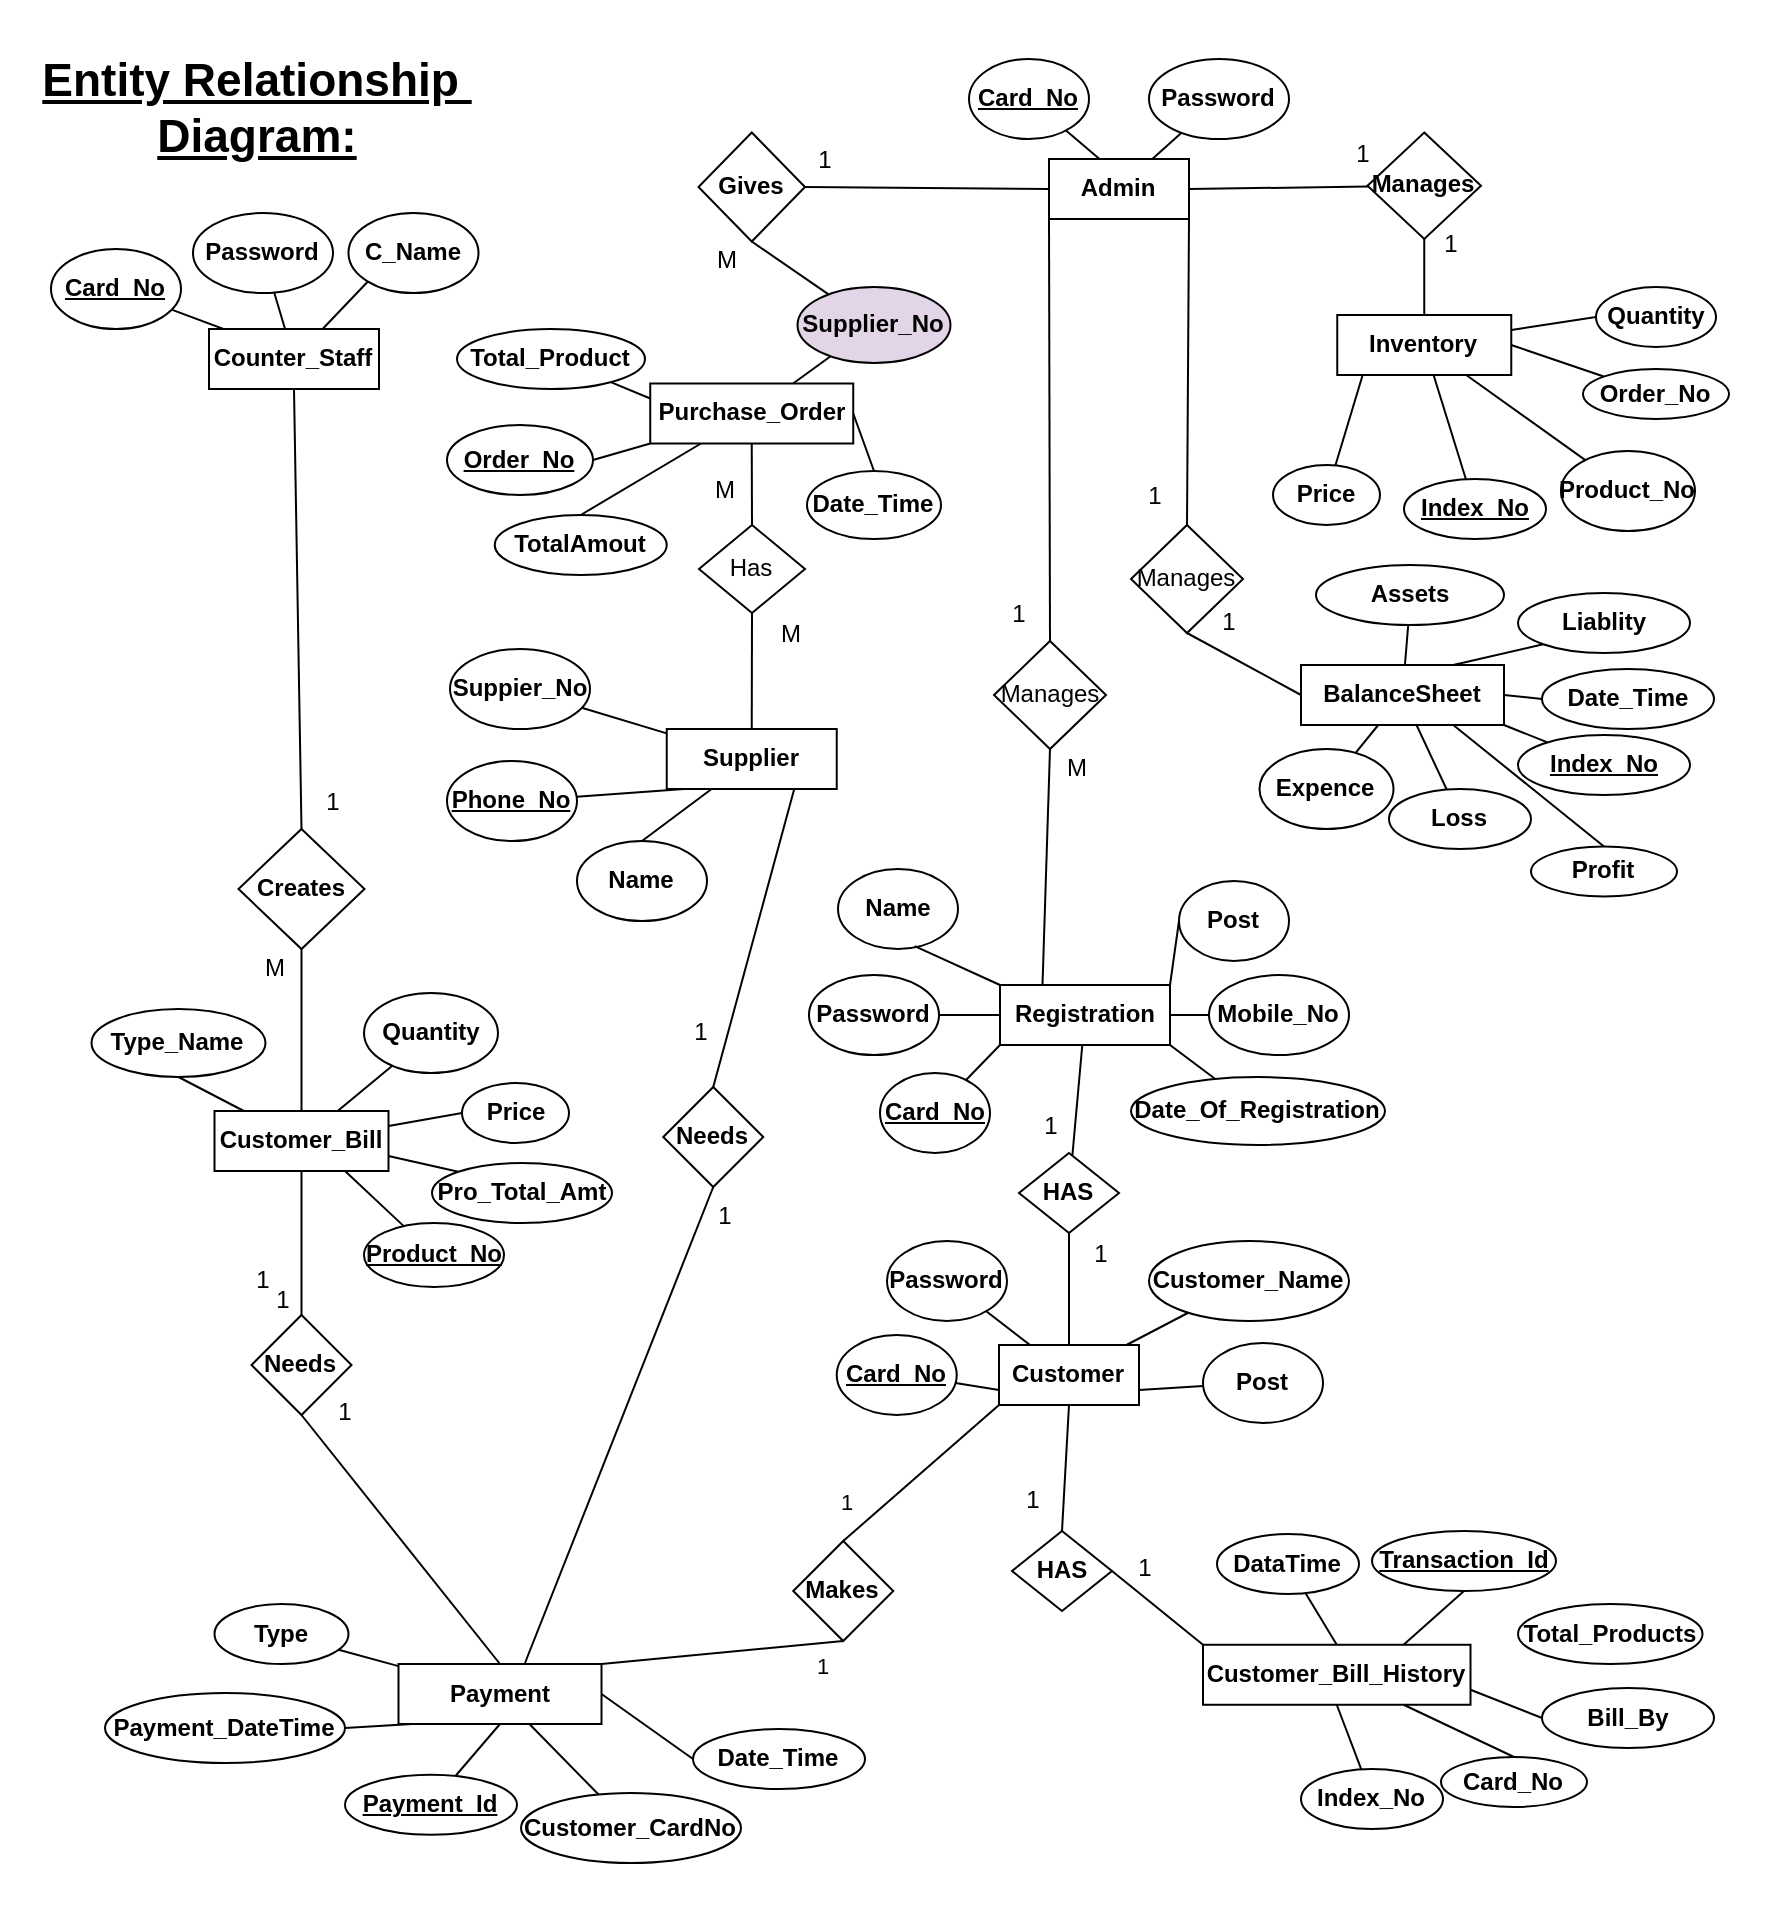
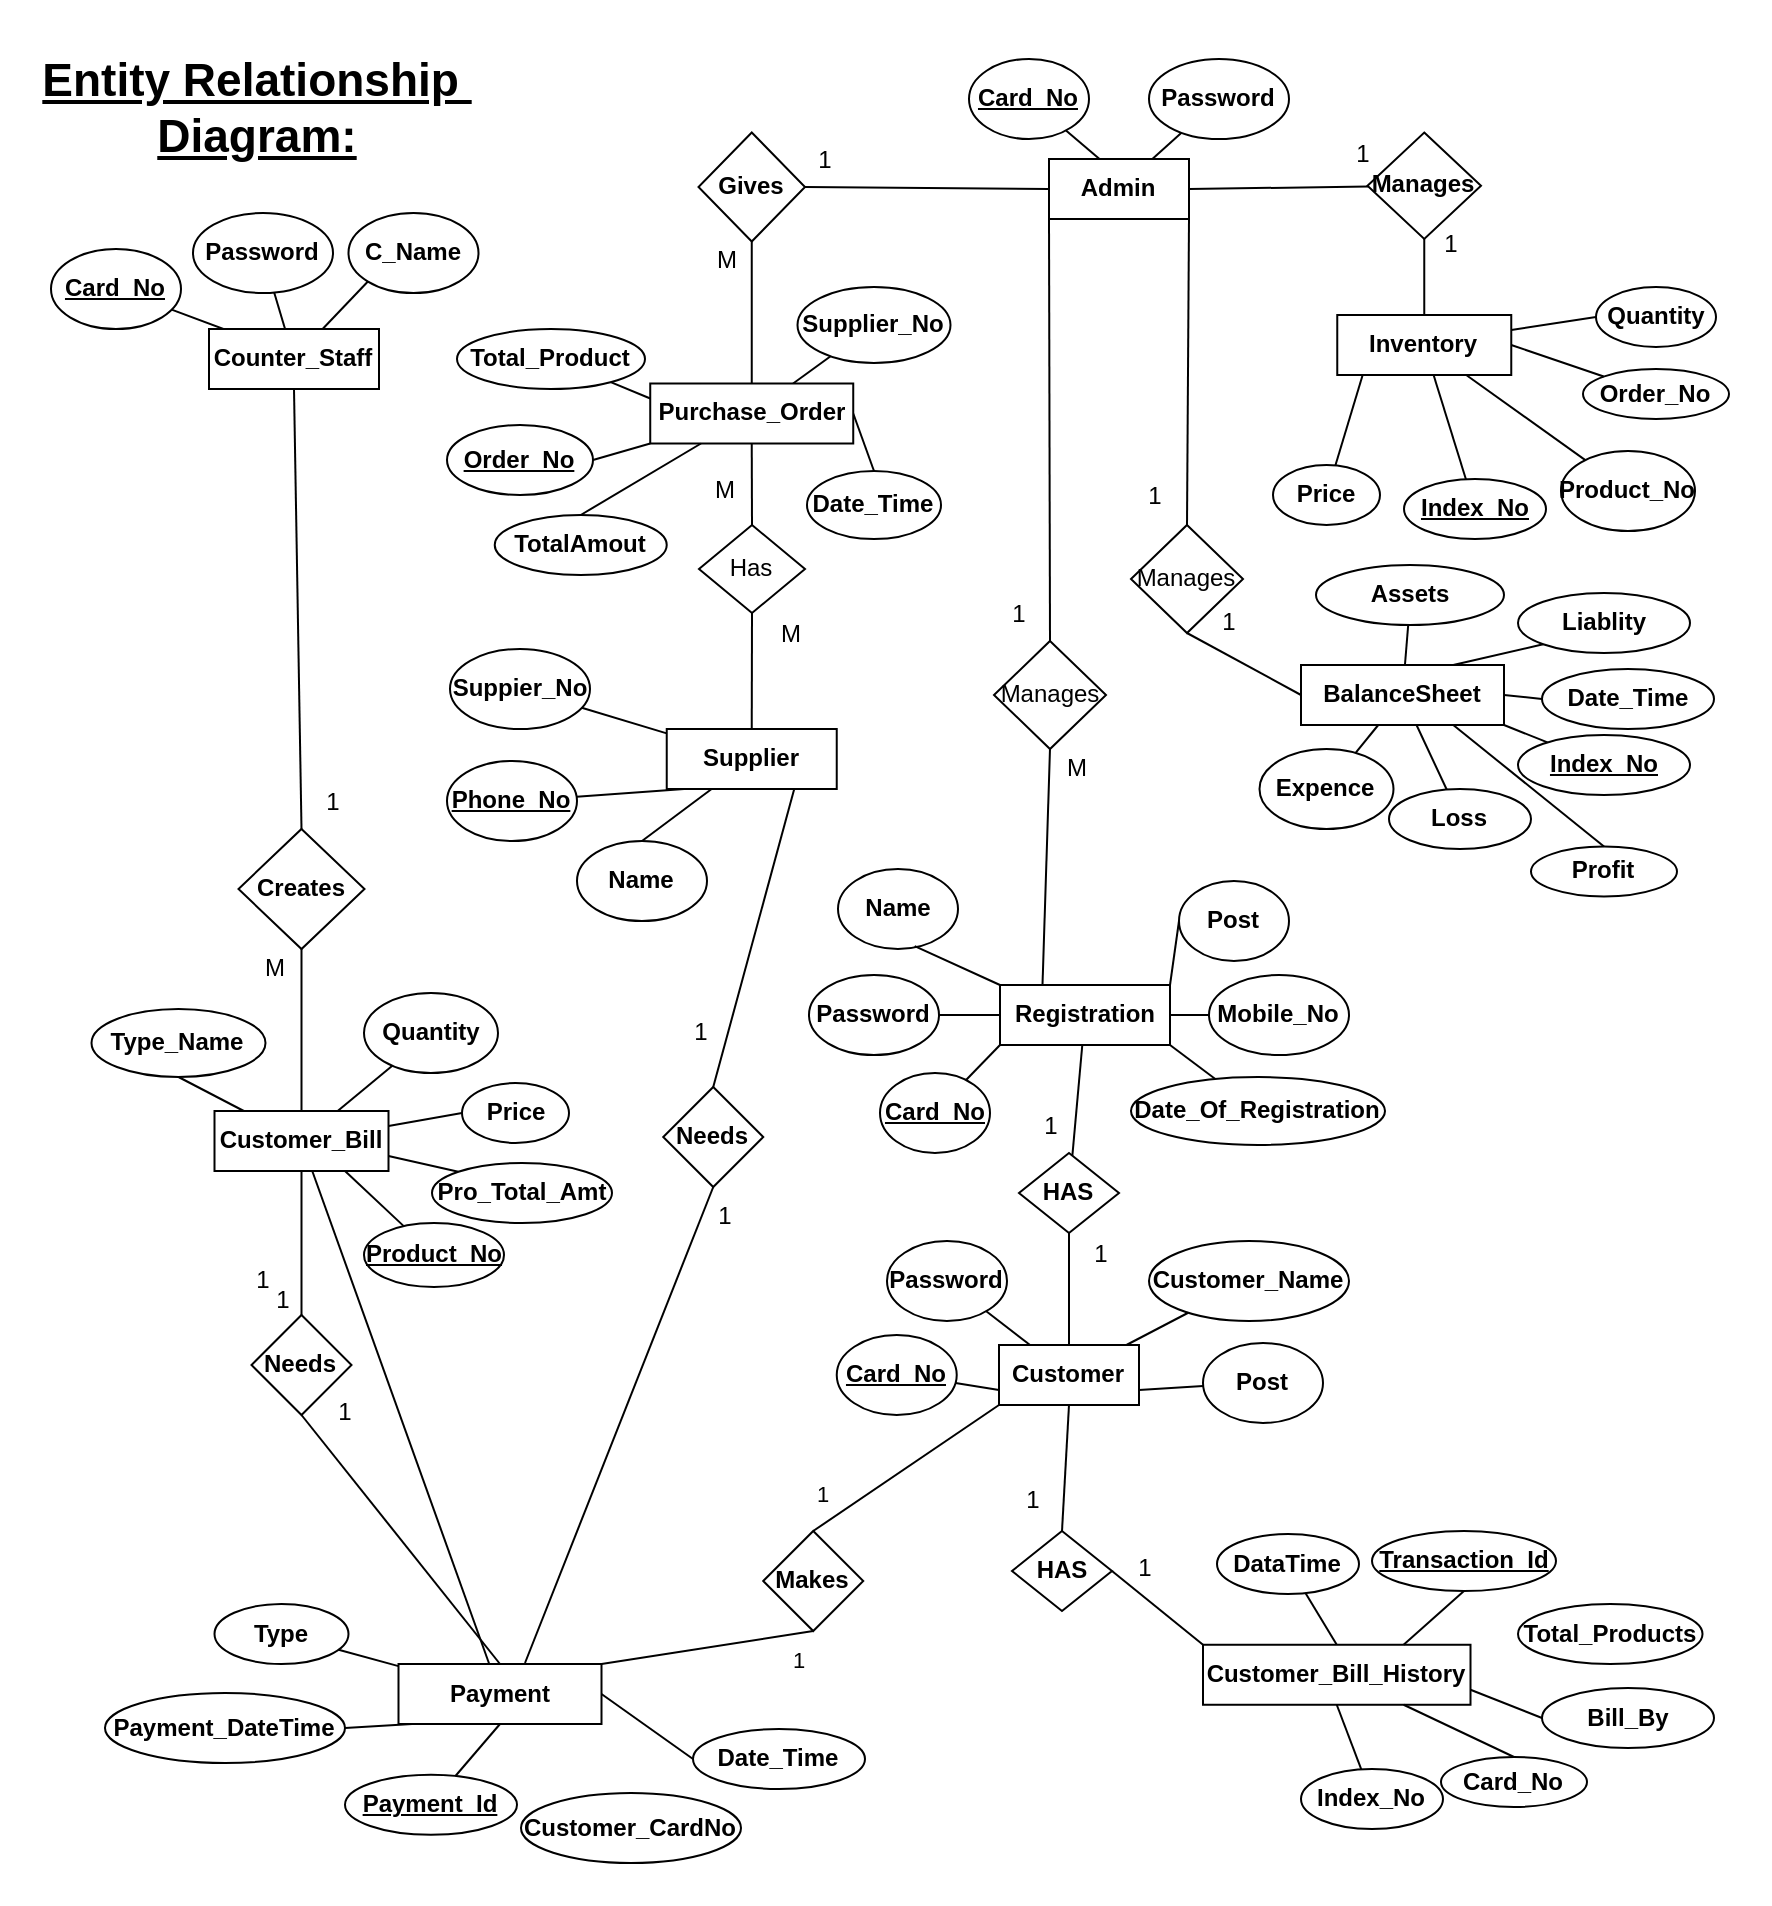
(790, 268) -> (752, 312)
(874, 325) -> (874, 325)
(843, 1591) -> (813, 1581)
(564, 1759) -> (395, 1401)
